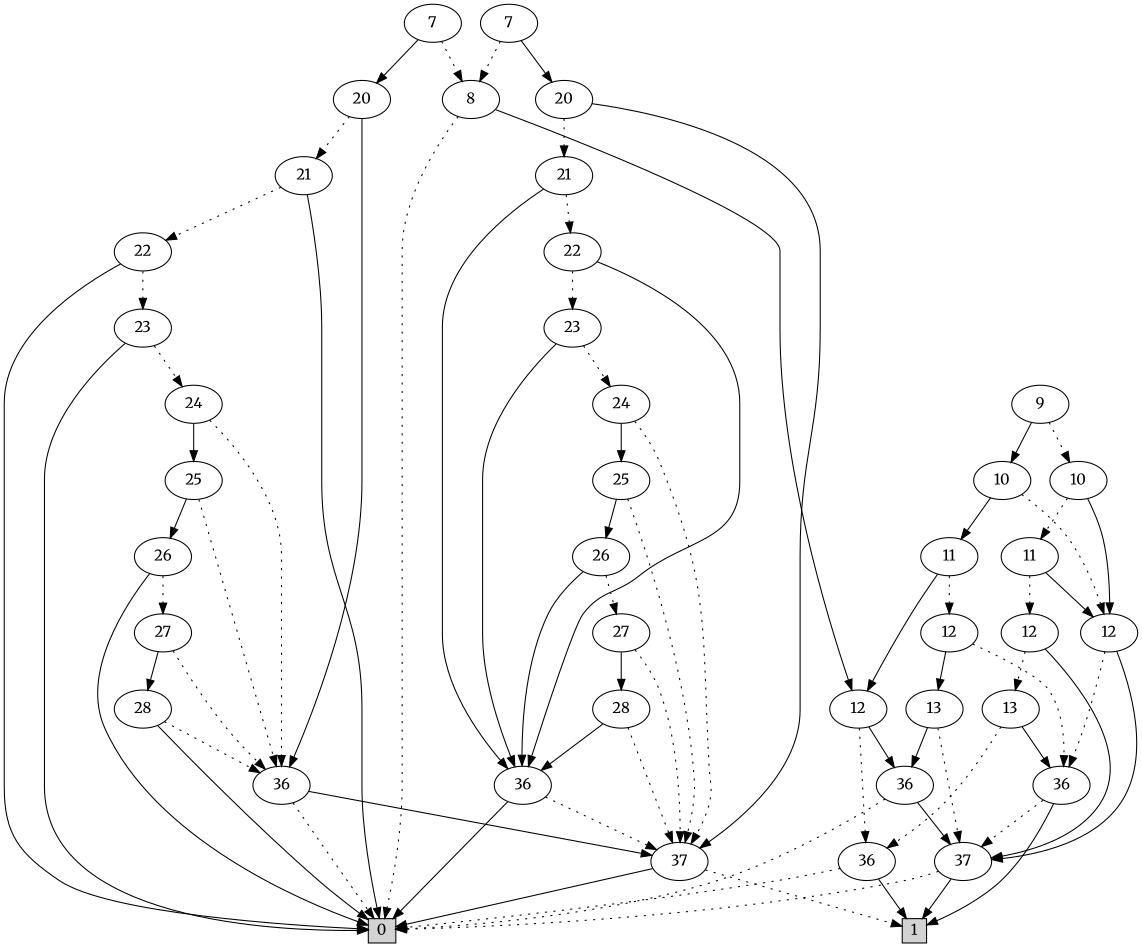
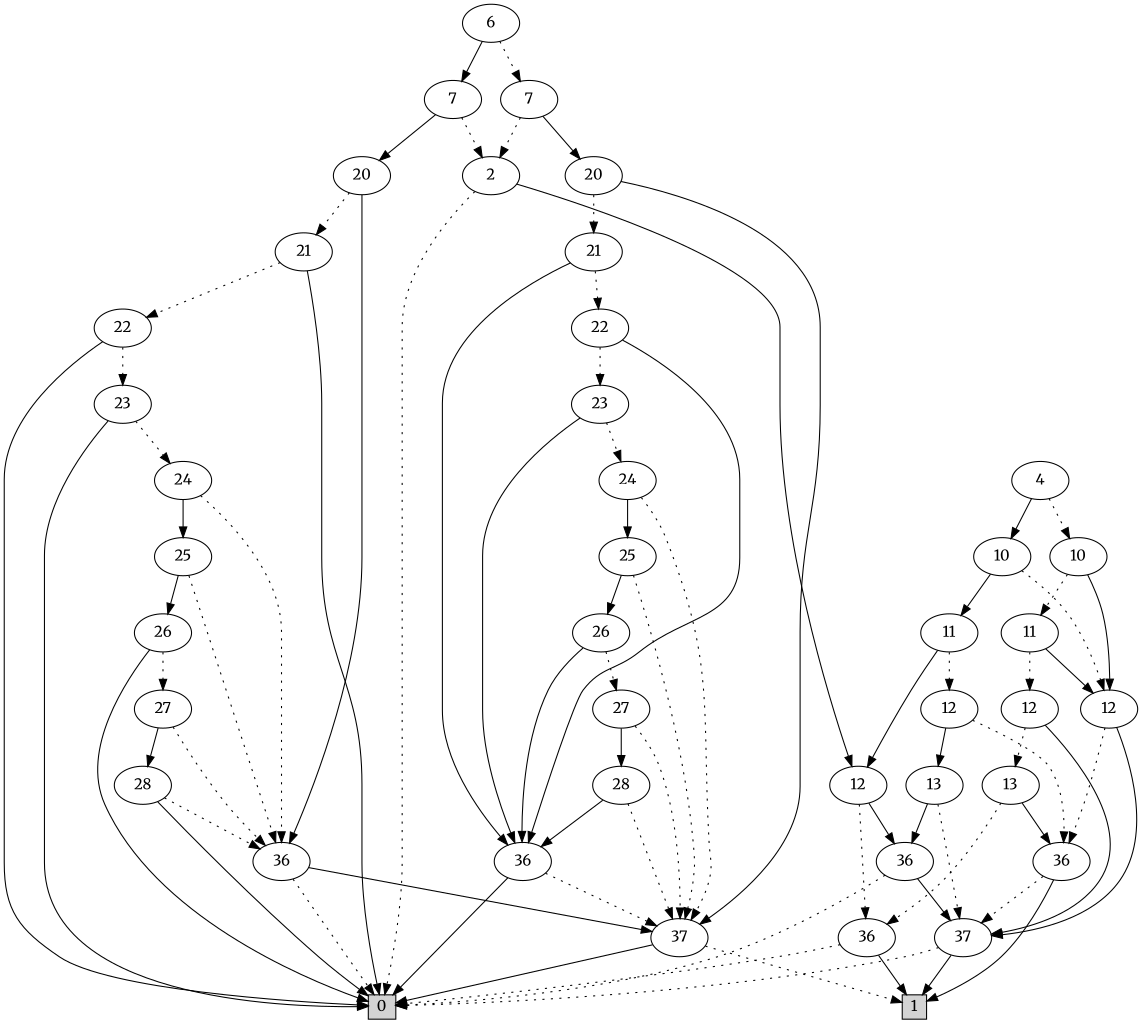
none -> (491, 23)
(471, 99) -> (491, 176)
(1040, 404) -> (1040, 480)
